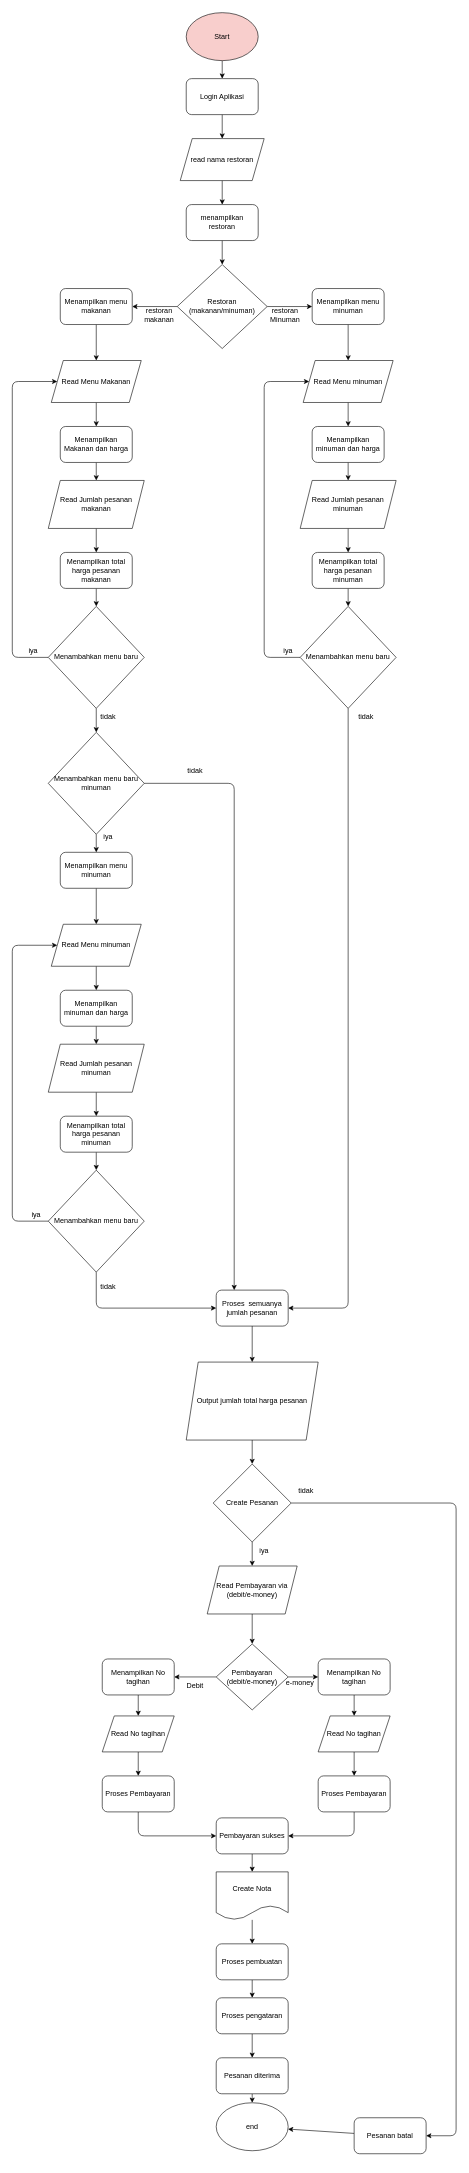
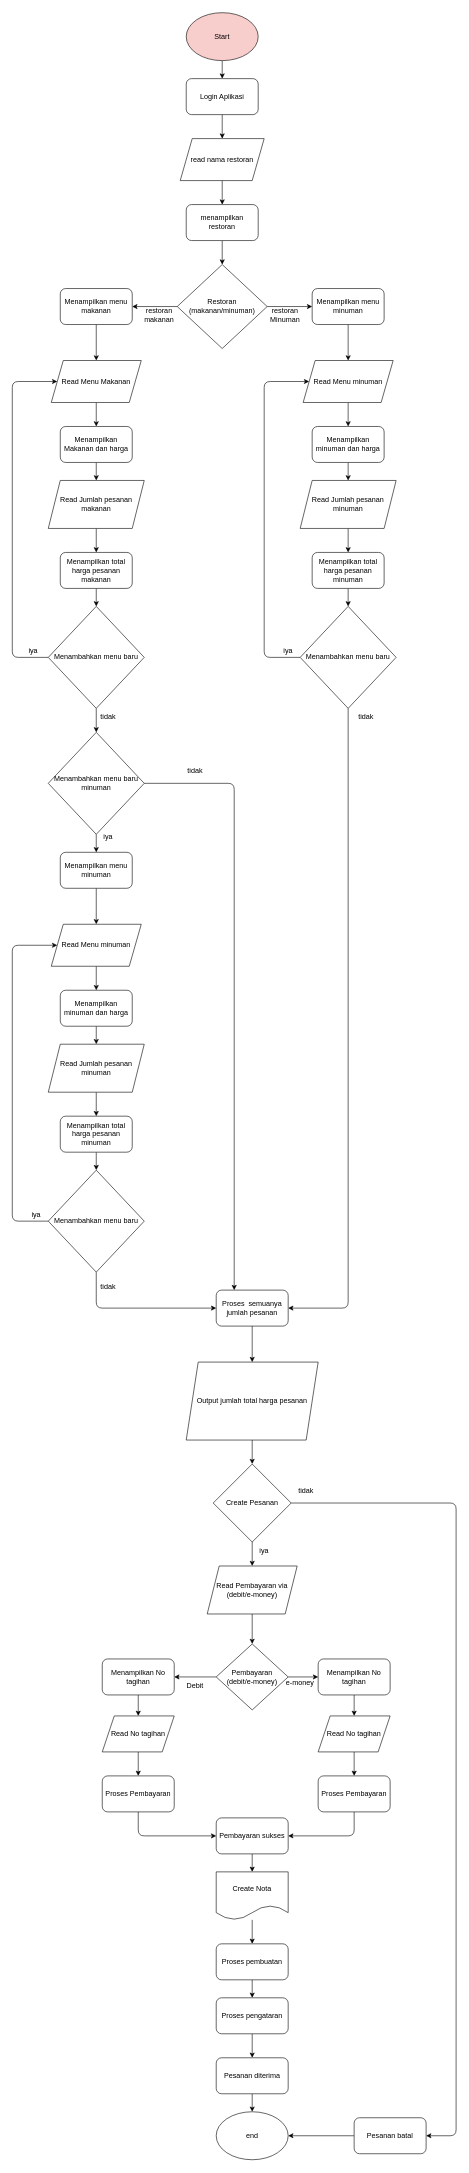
(252, 2127) -> (252, 2136)
